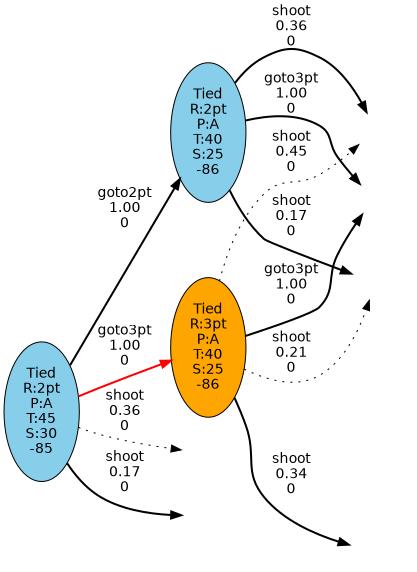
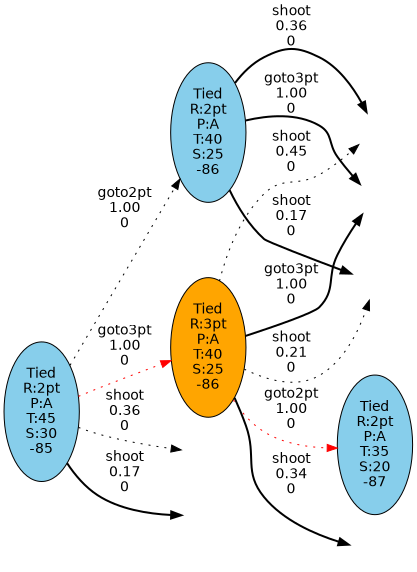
(122, 277) -> (122, 277)
(120, 380) -> (120, 380)
none -> (375, 445)
